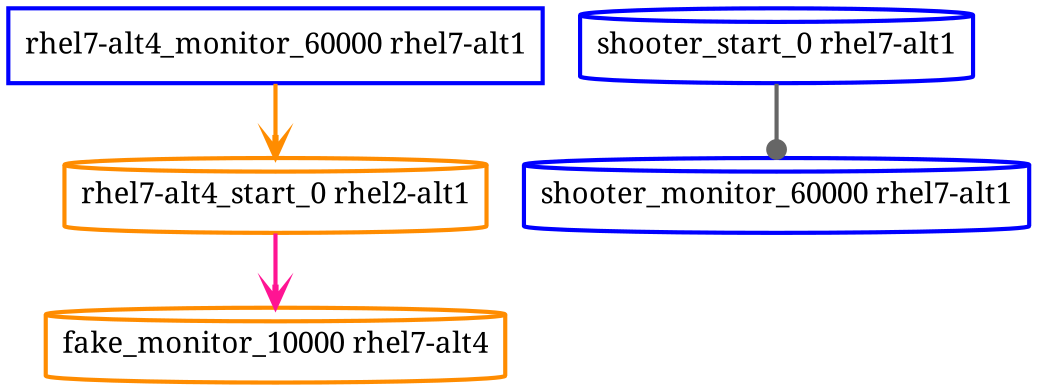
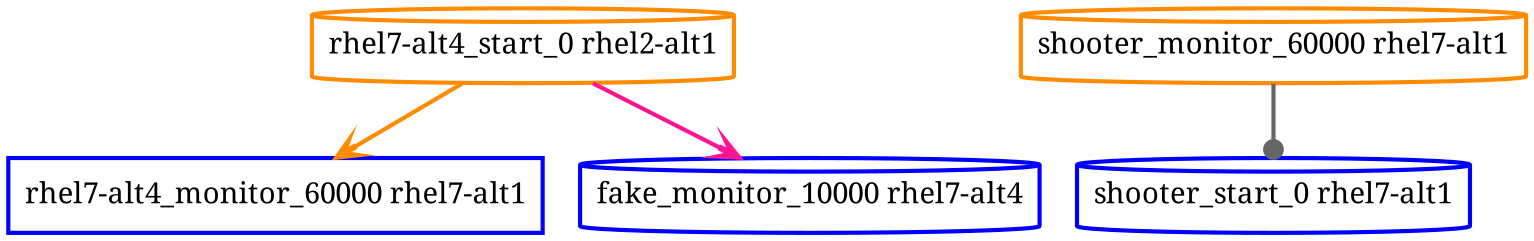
(275, 110) -> (409, 115)
(777, 112) -> (1273, 112)
(777, 195) -> (1273, 46)
(275, 345) -> (810, 195)
